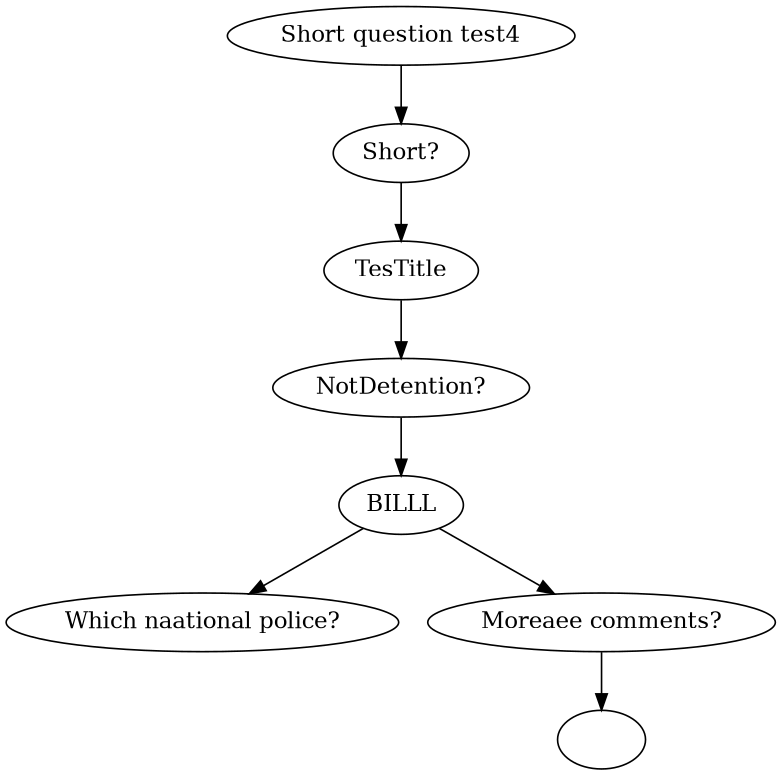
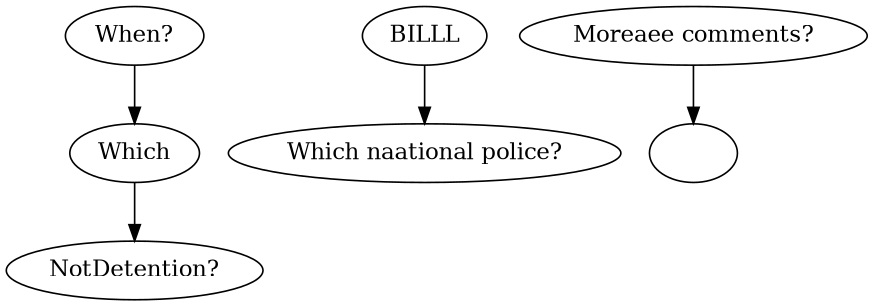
(401, 36) -> none
(401, 153) -> (135, 36)
(401, 270) -> (135, 153)
(401, 438) -> none
(490, 557) -> none
